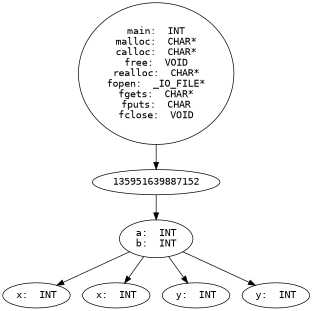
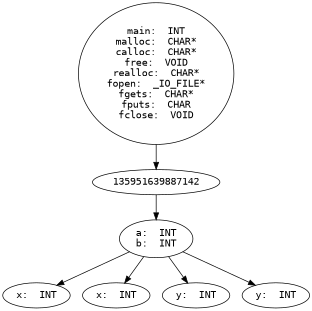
(156, 182) -> (156, 182)
